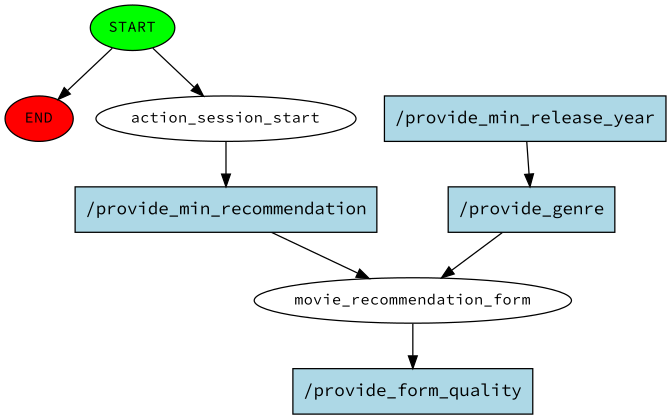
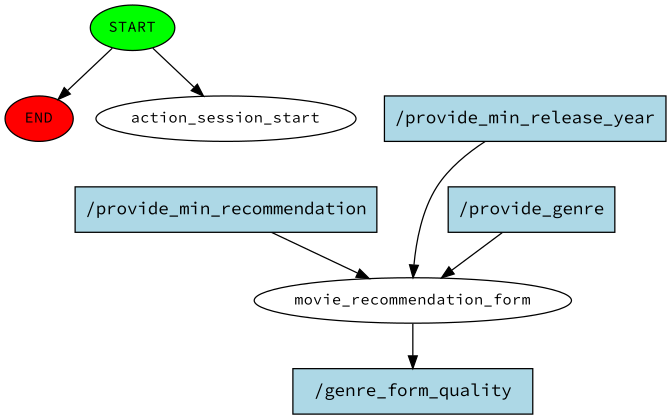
(226, 158) -> none
(528, 158) -> (433, 193)
(413, 391) -> (413, 391)
